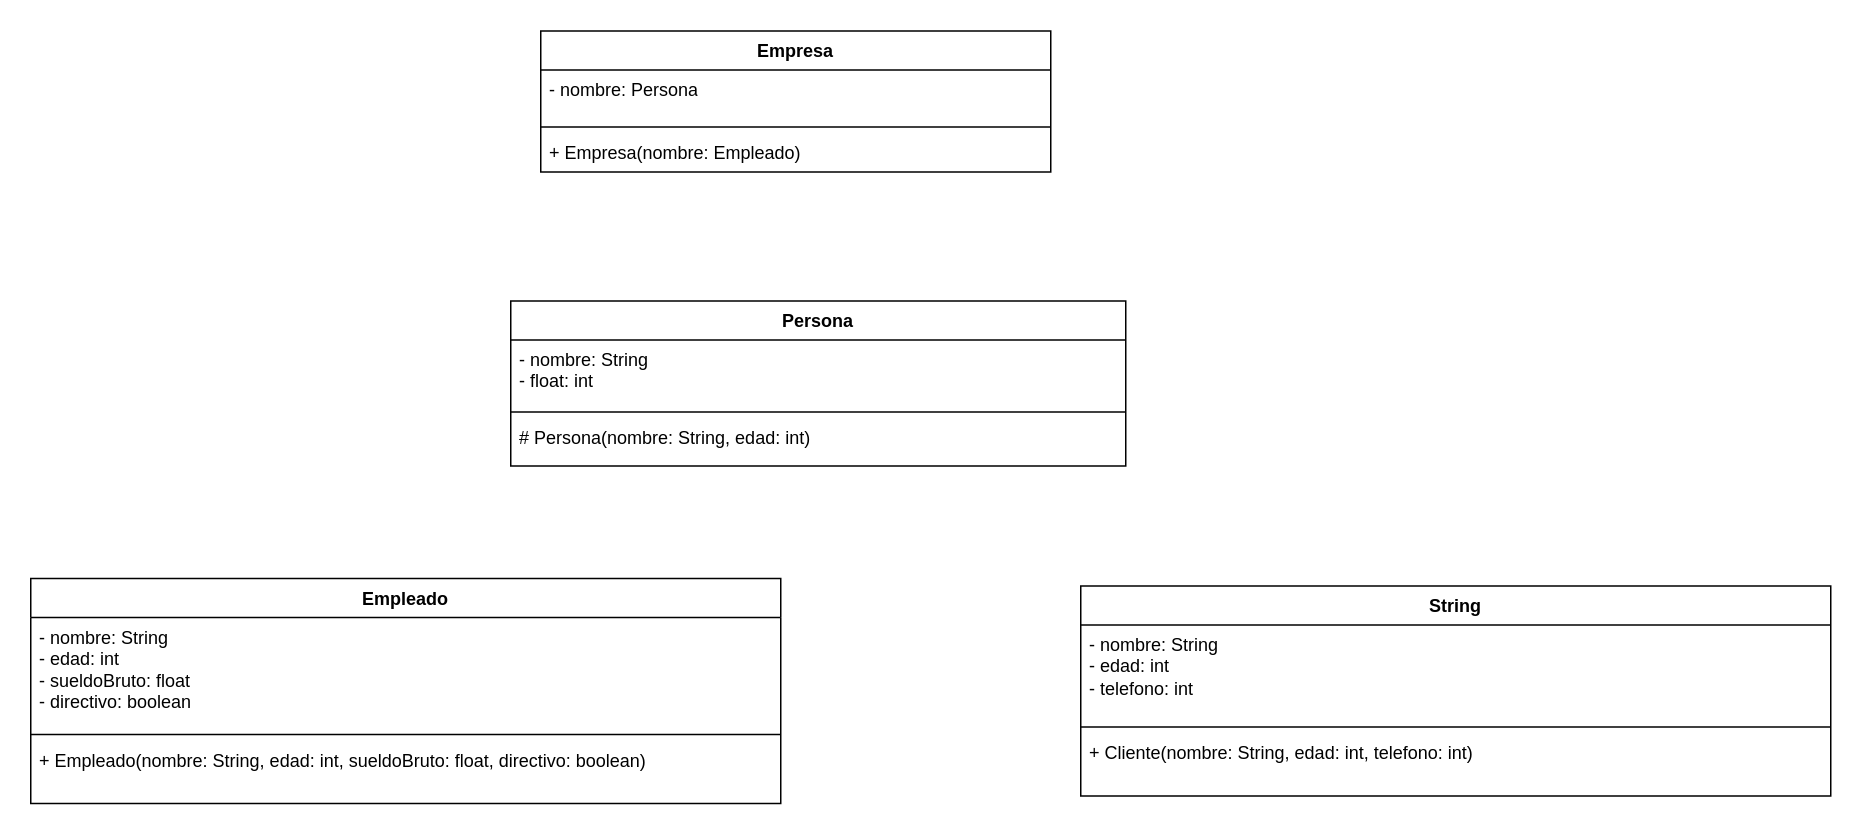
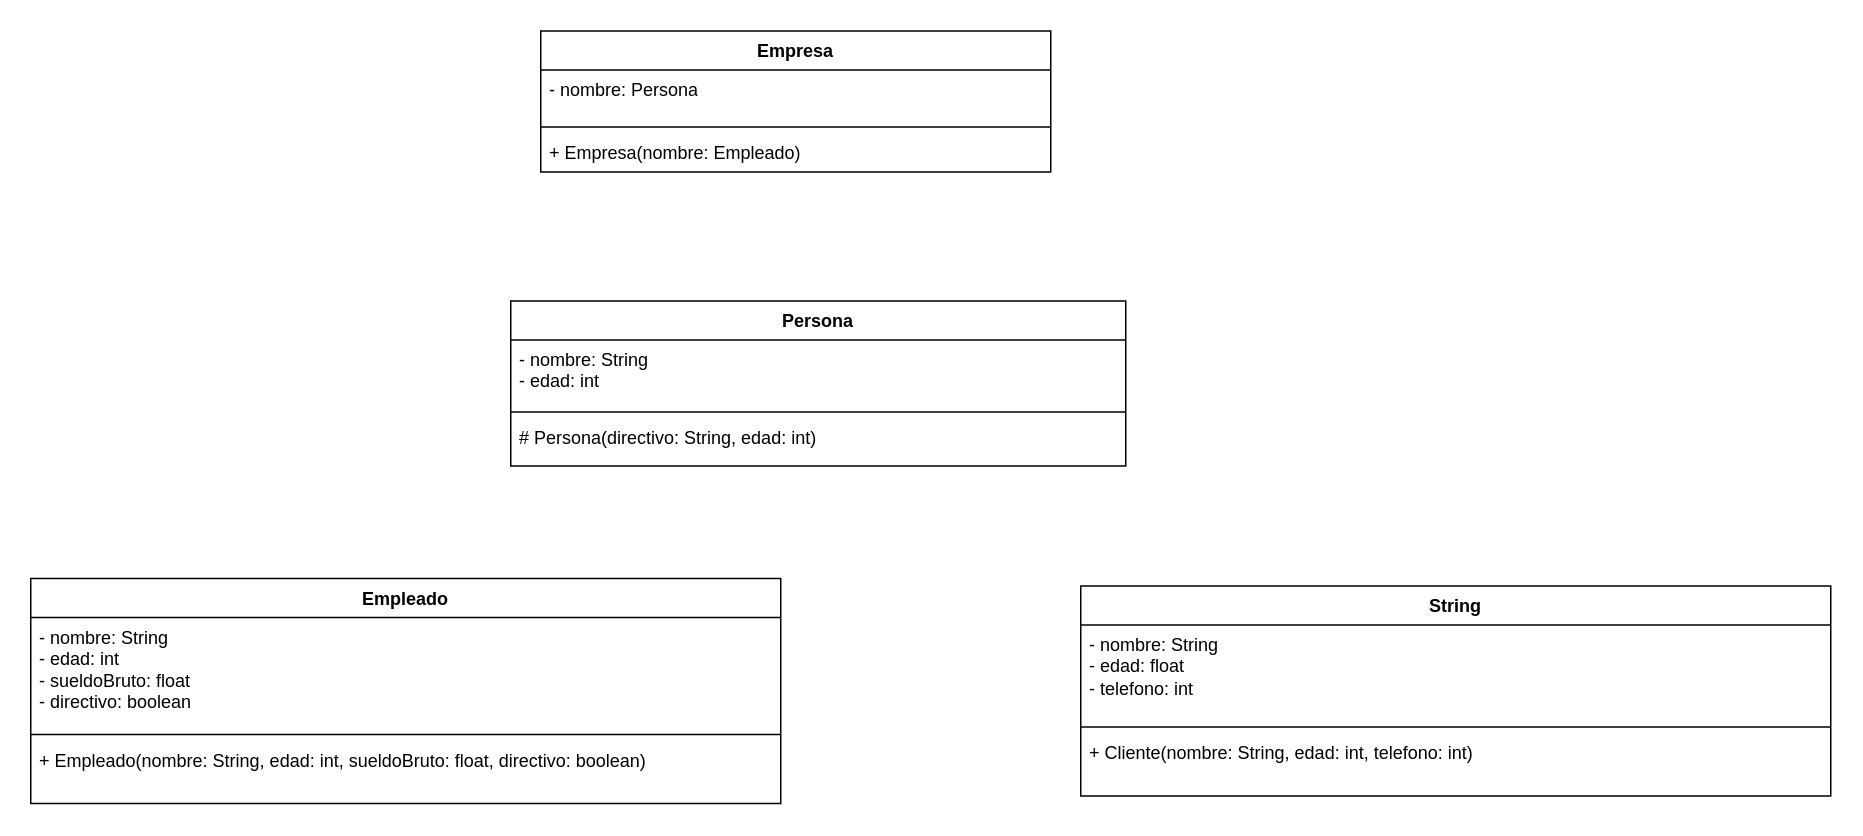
(591, 372) -> (591, 372)
(680, 439) -> (691, 439)
(1161, 668) -> (1161, 668)
